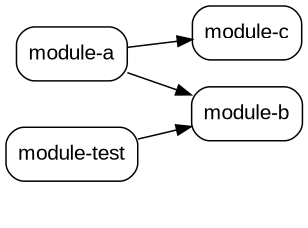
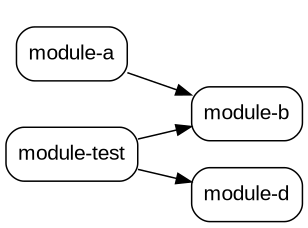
(247, 33) -> none
none -> (247, 195)
